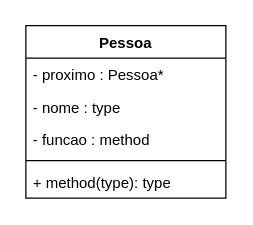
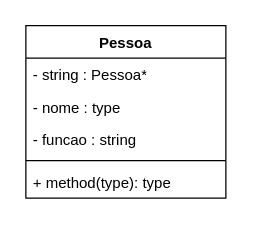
(103, 76) -> (99, 76)
(97, 141) -> (95, 141)
